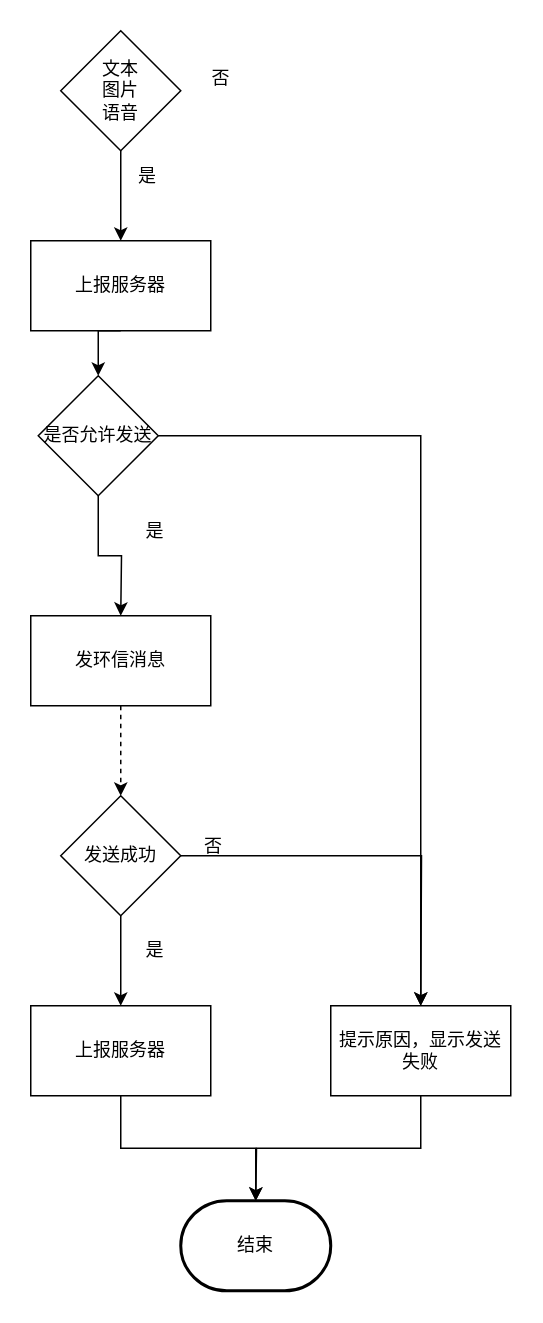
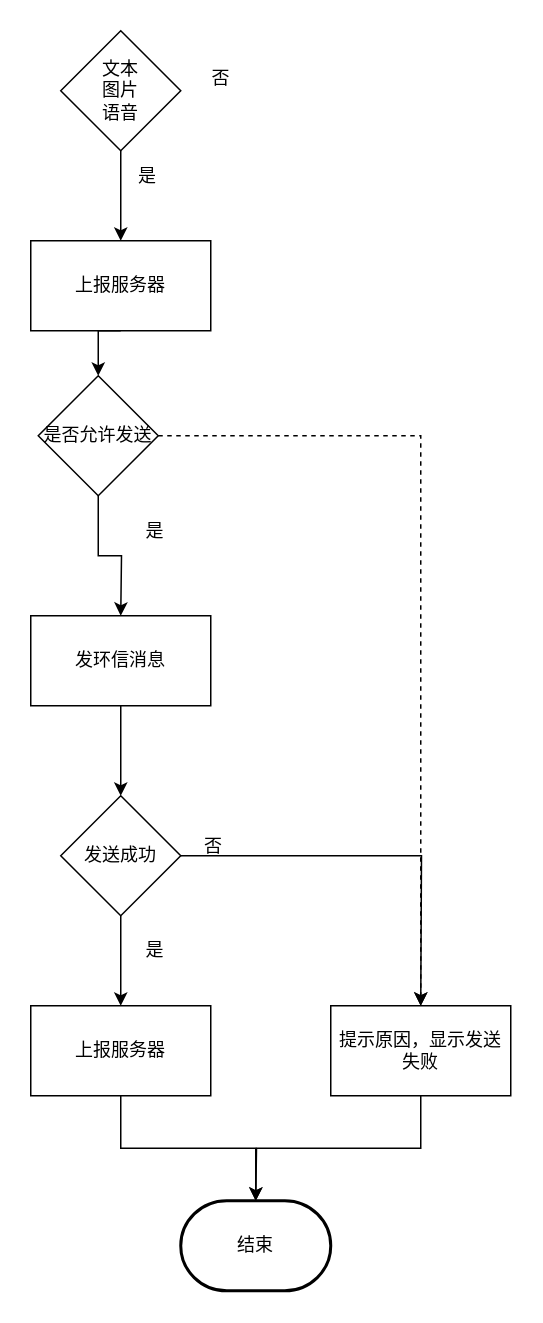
(421, 515) -> (421, 515)
(121, 747) -> (121, 747)
